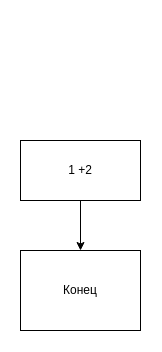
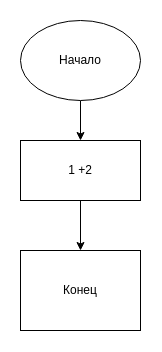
none -> (81, 61)
none -> (81, 117)
